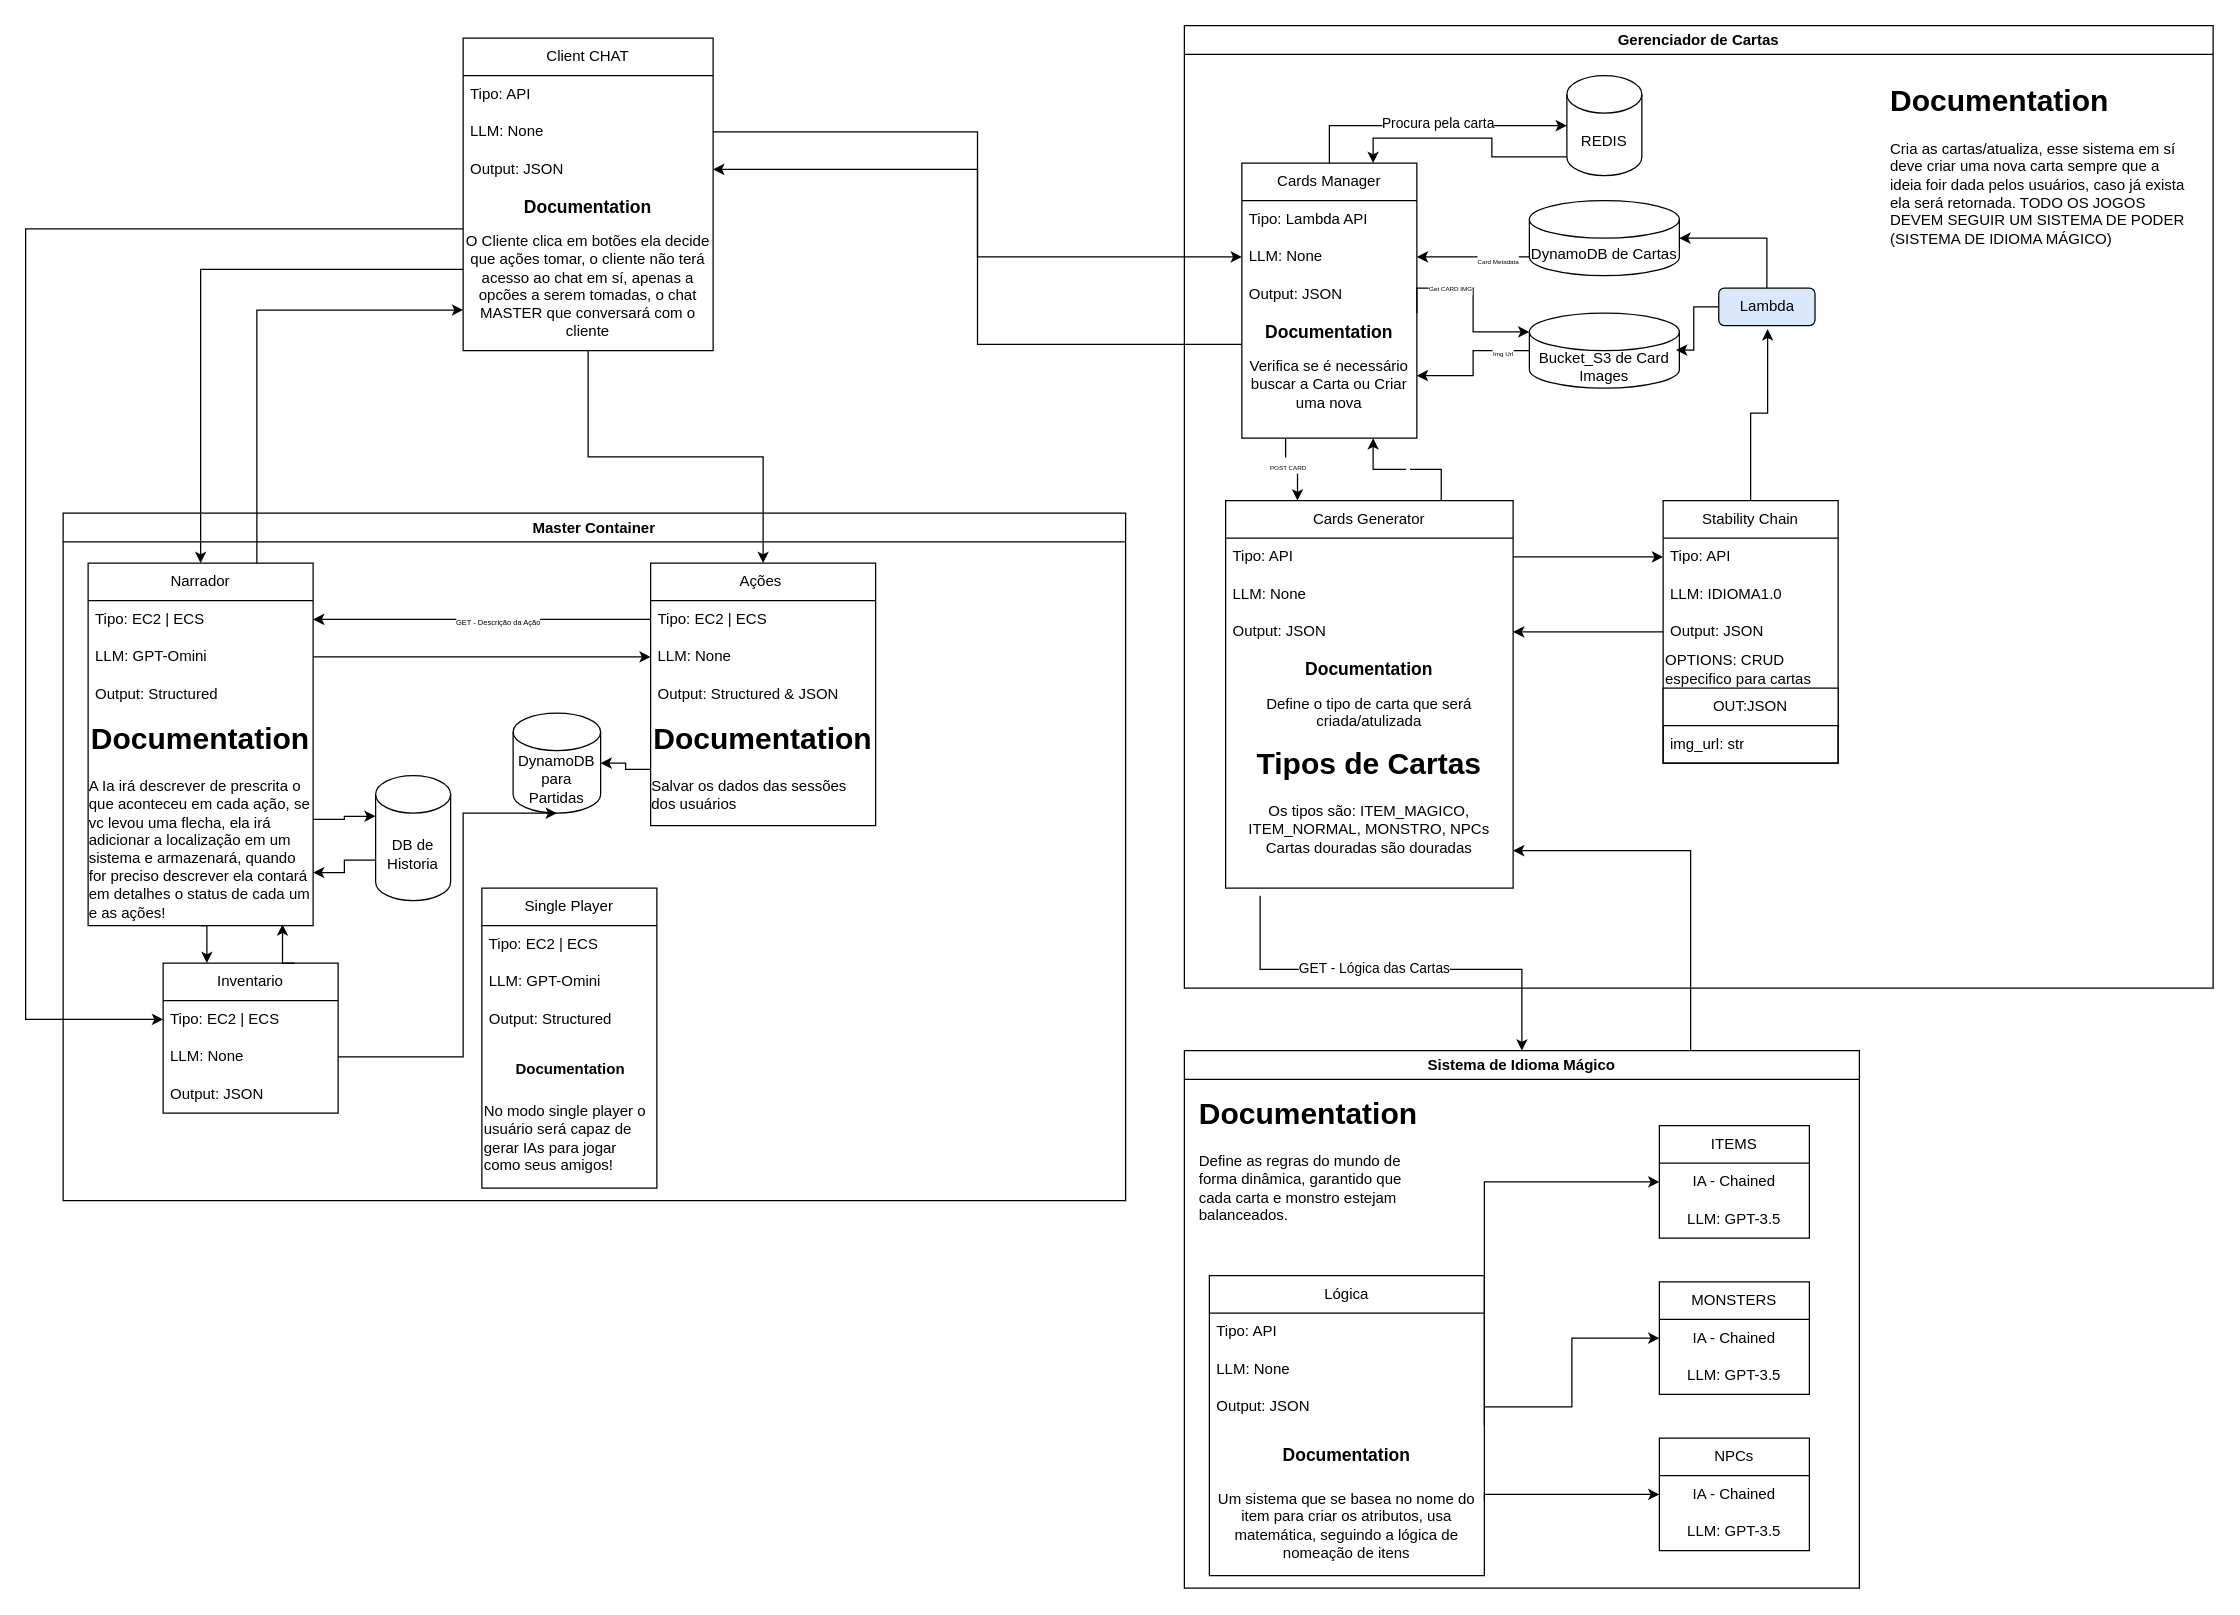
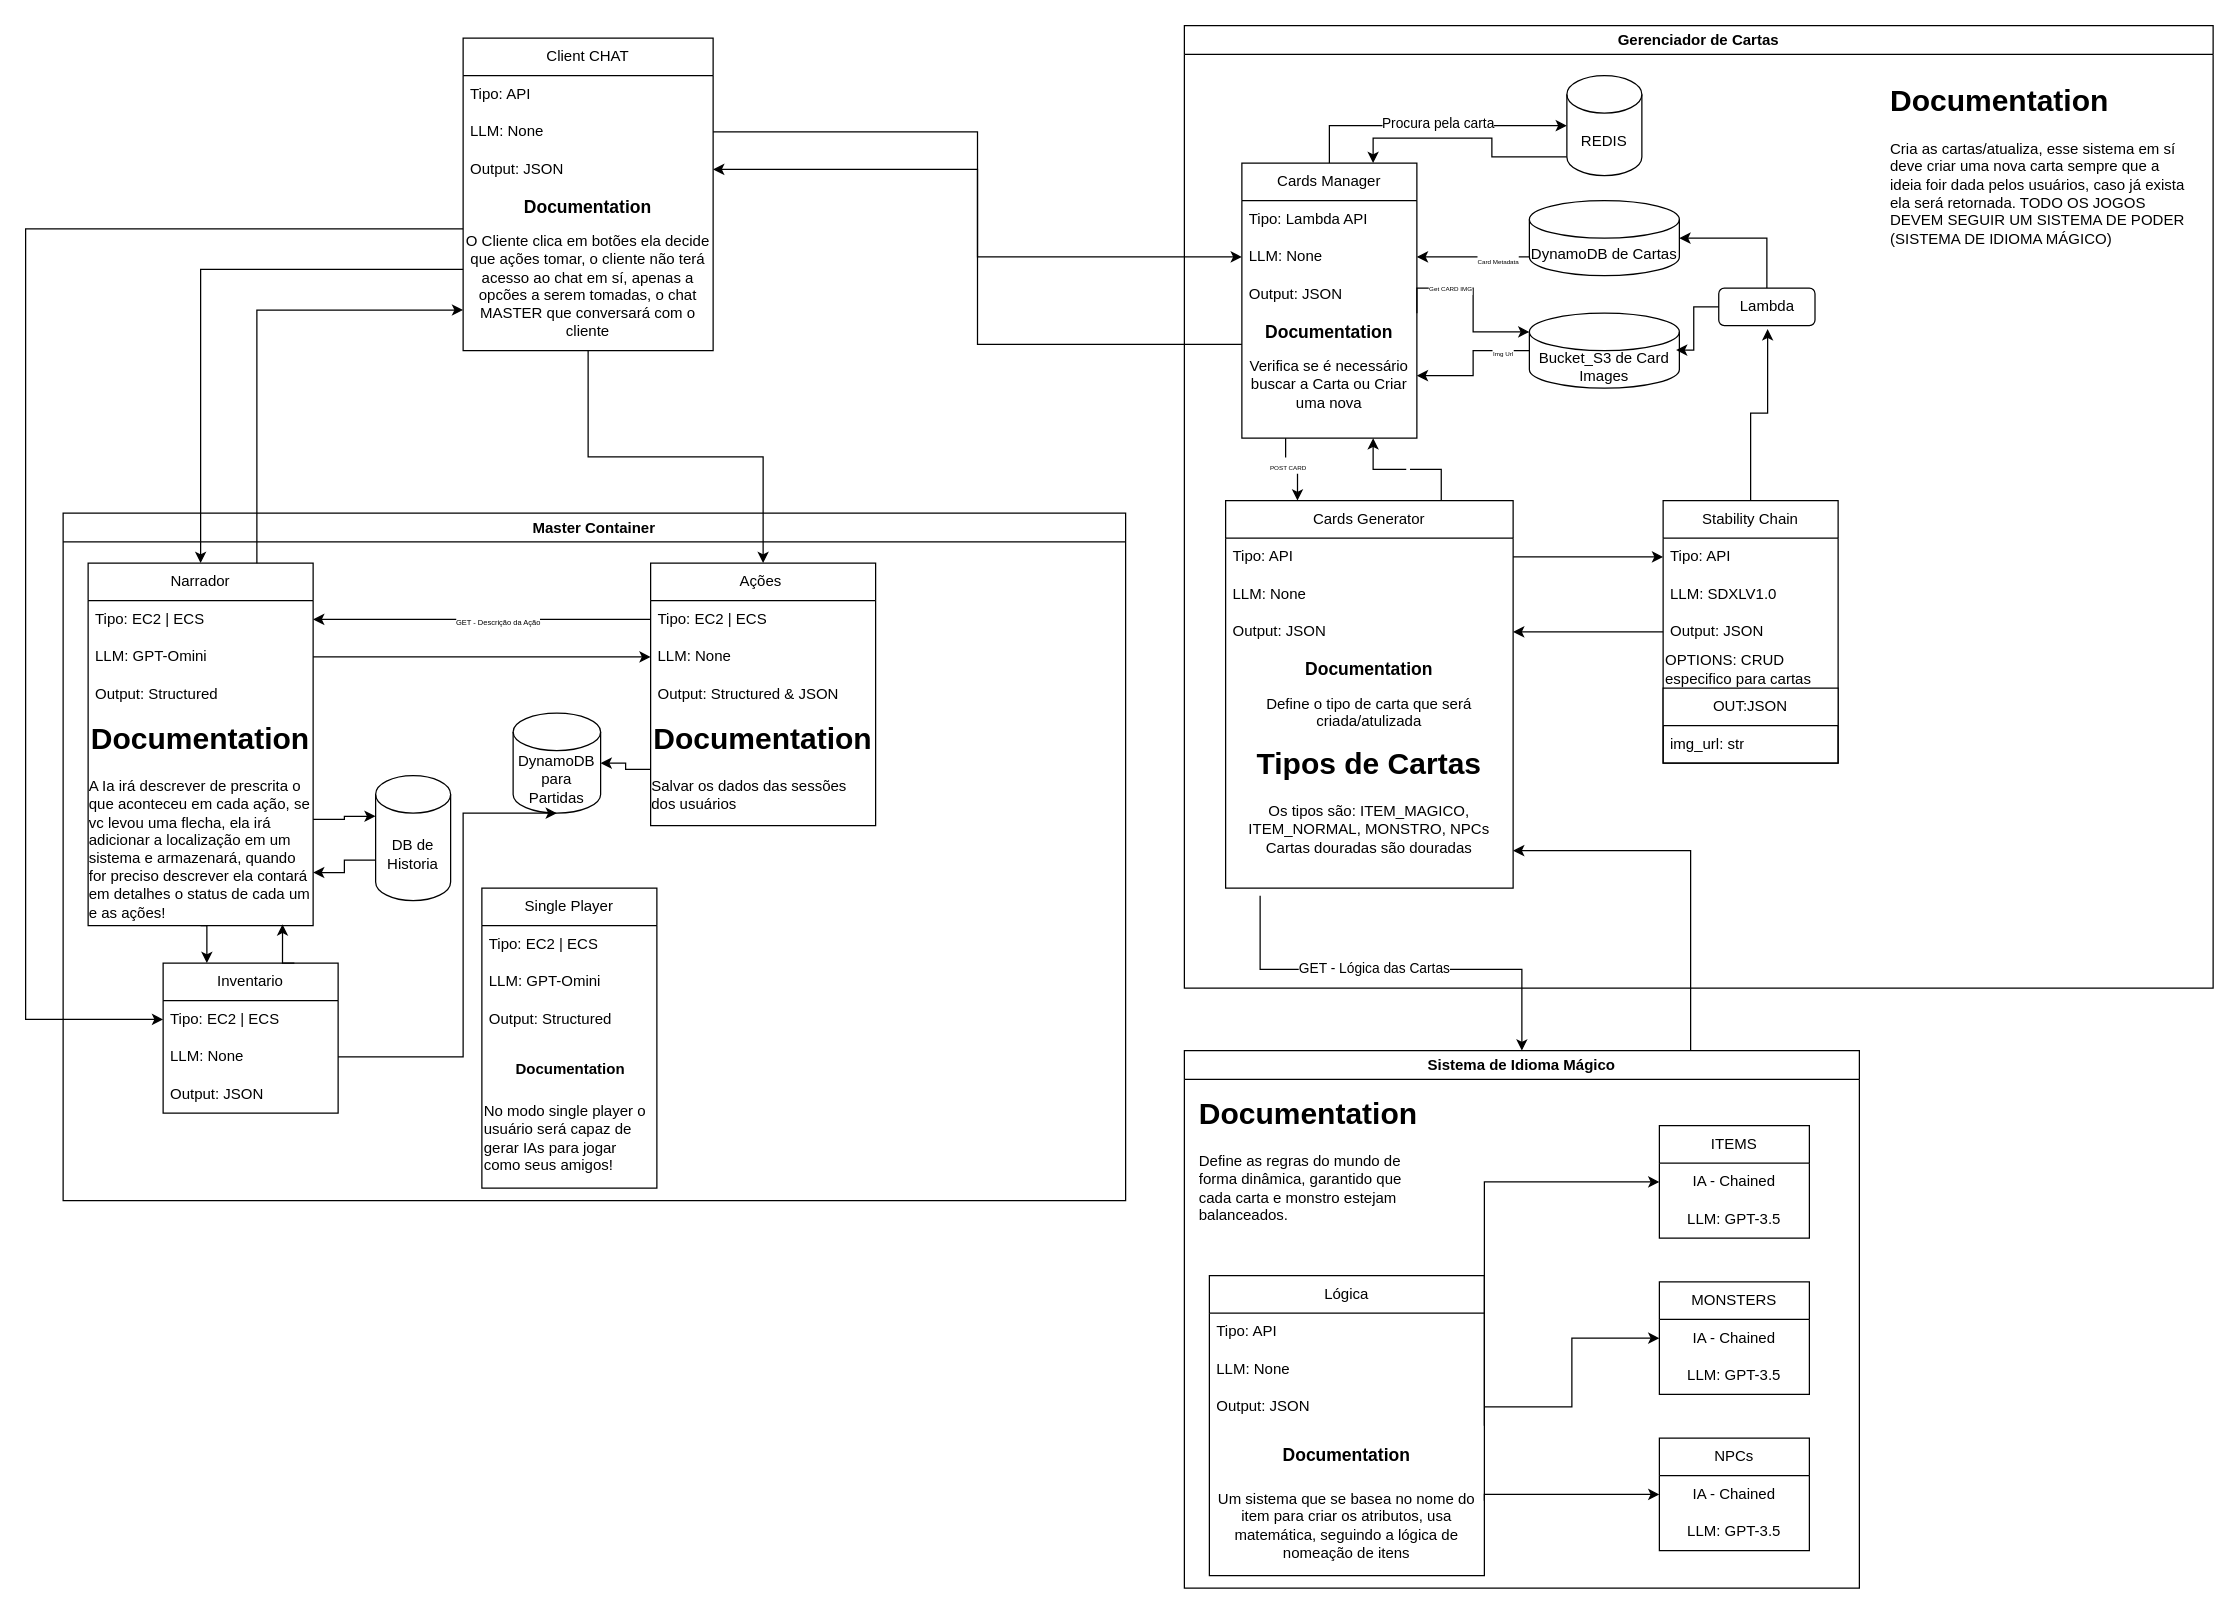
(1767, 307) -> (1767, 307)
(1724, 594) -> (1719, 594)
